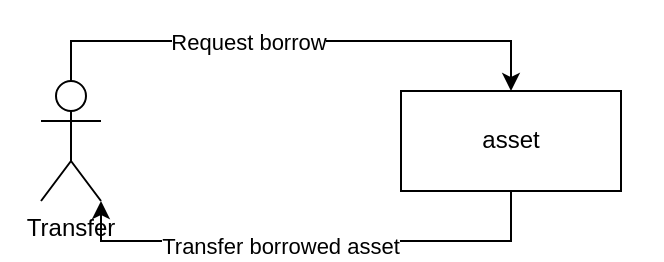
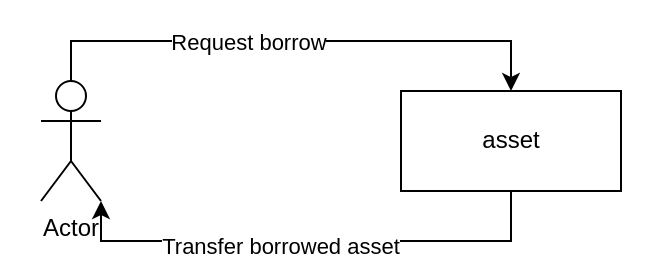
(72, 229) -> (72, 229)
